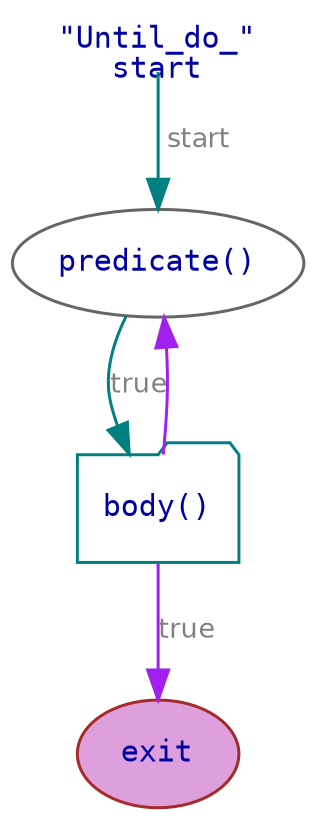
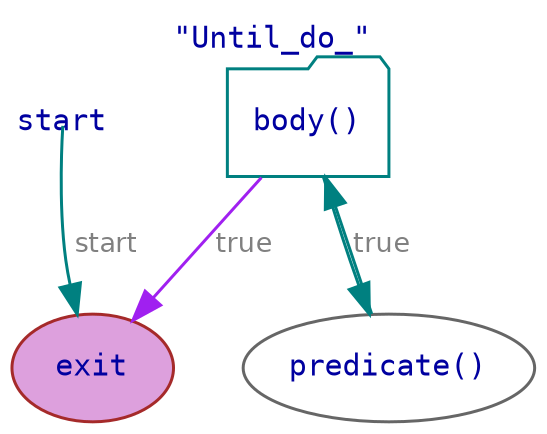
(158, 125) -> (62, 206)
(167, 401) -> (341, 232)
